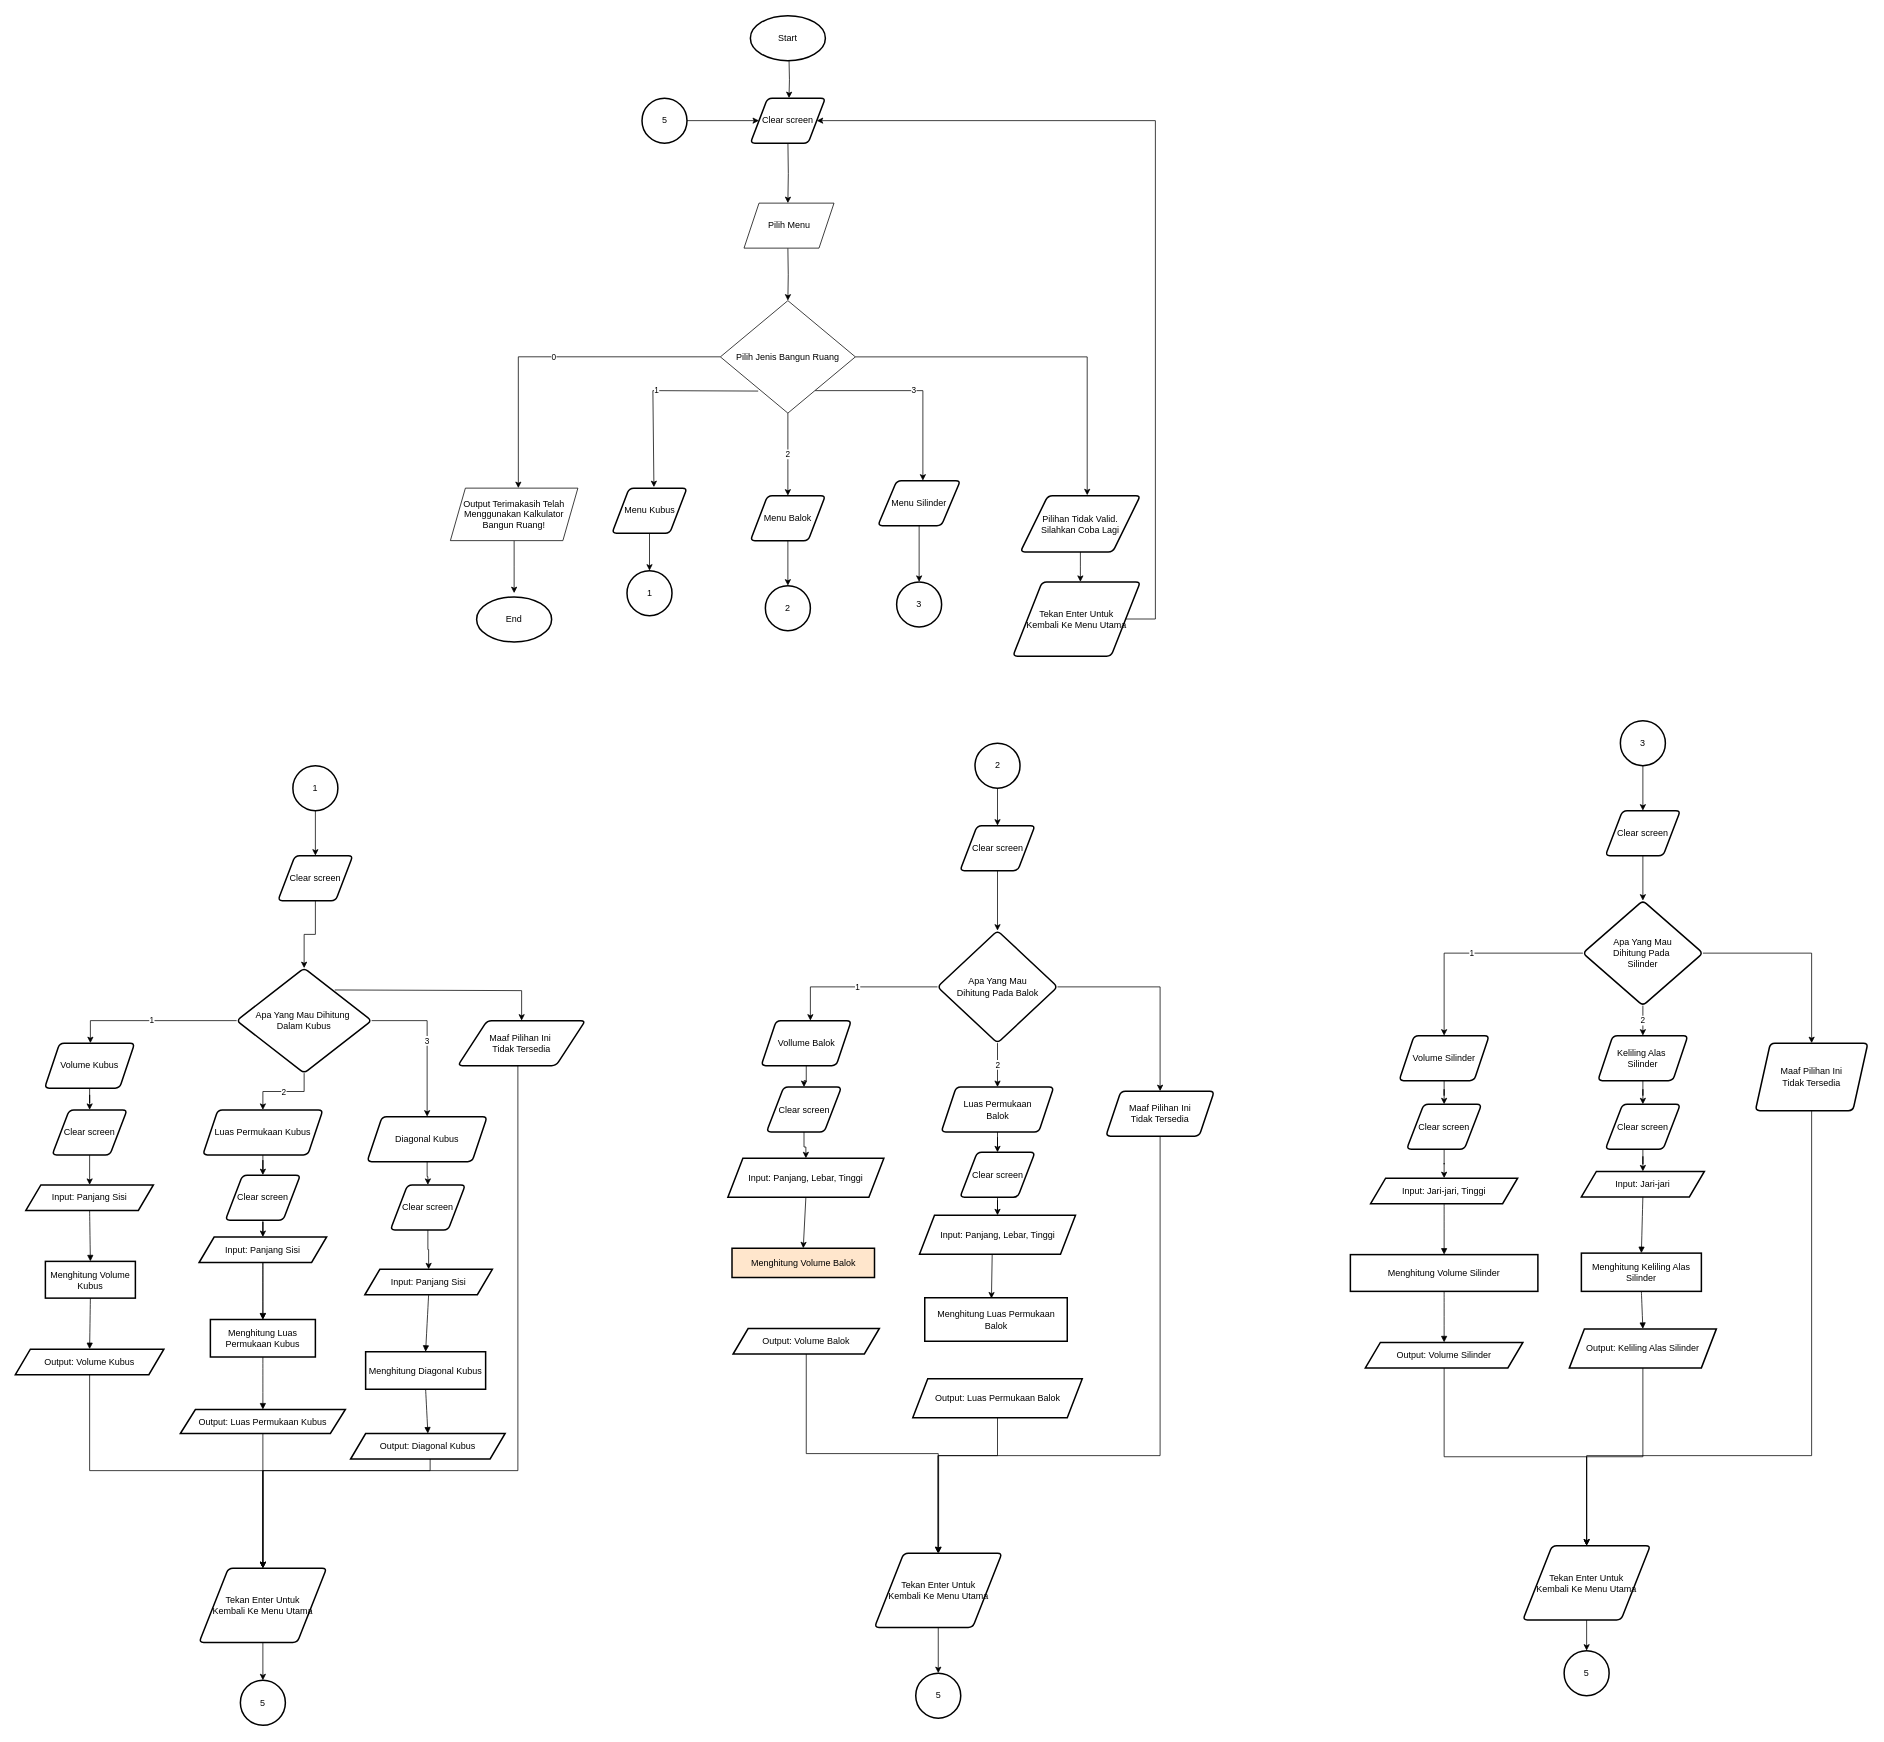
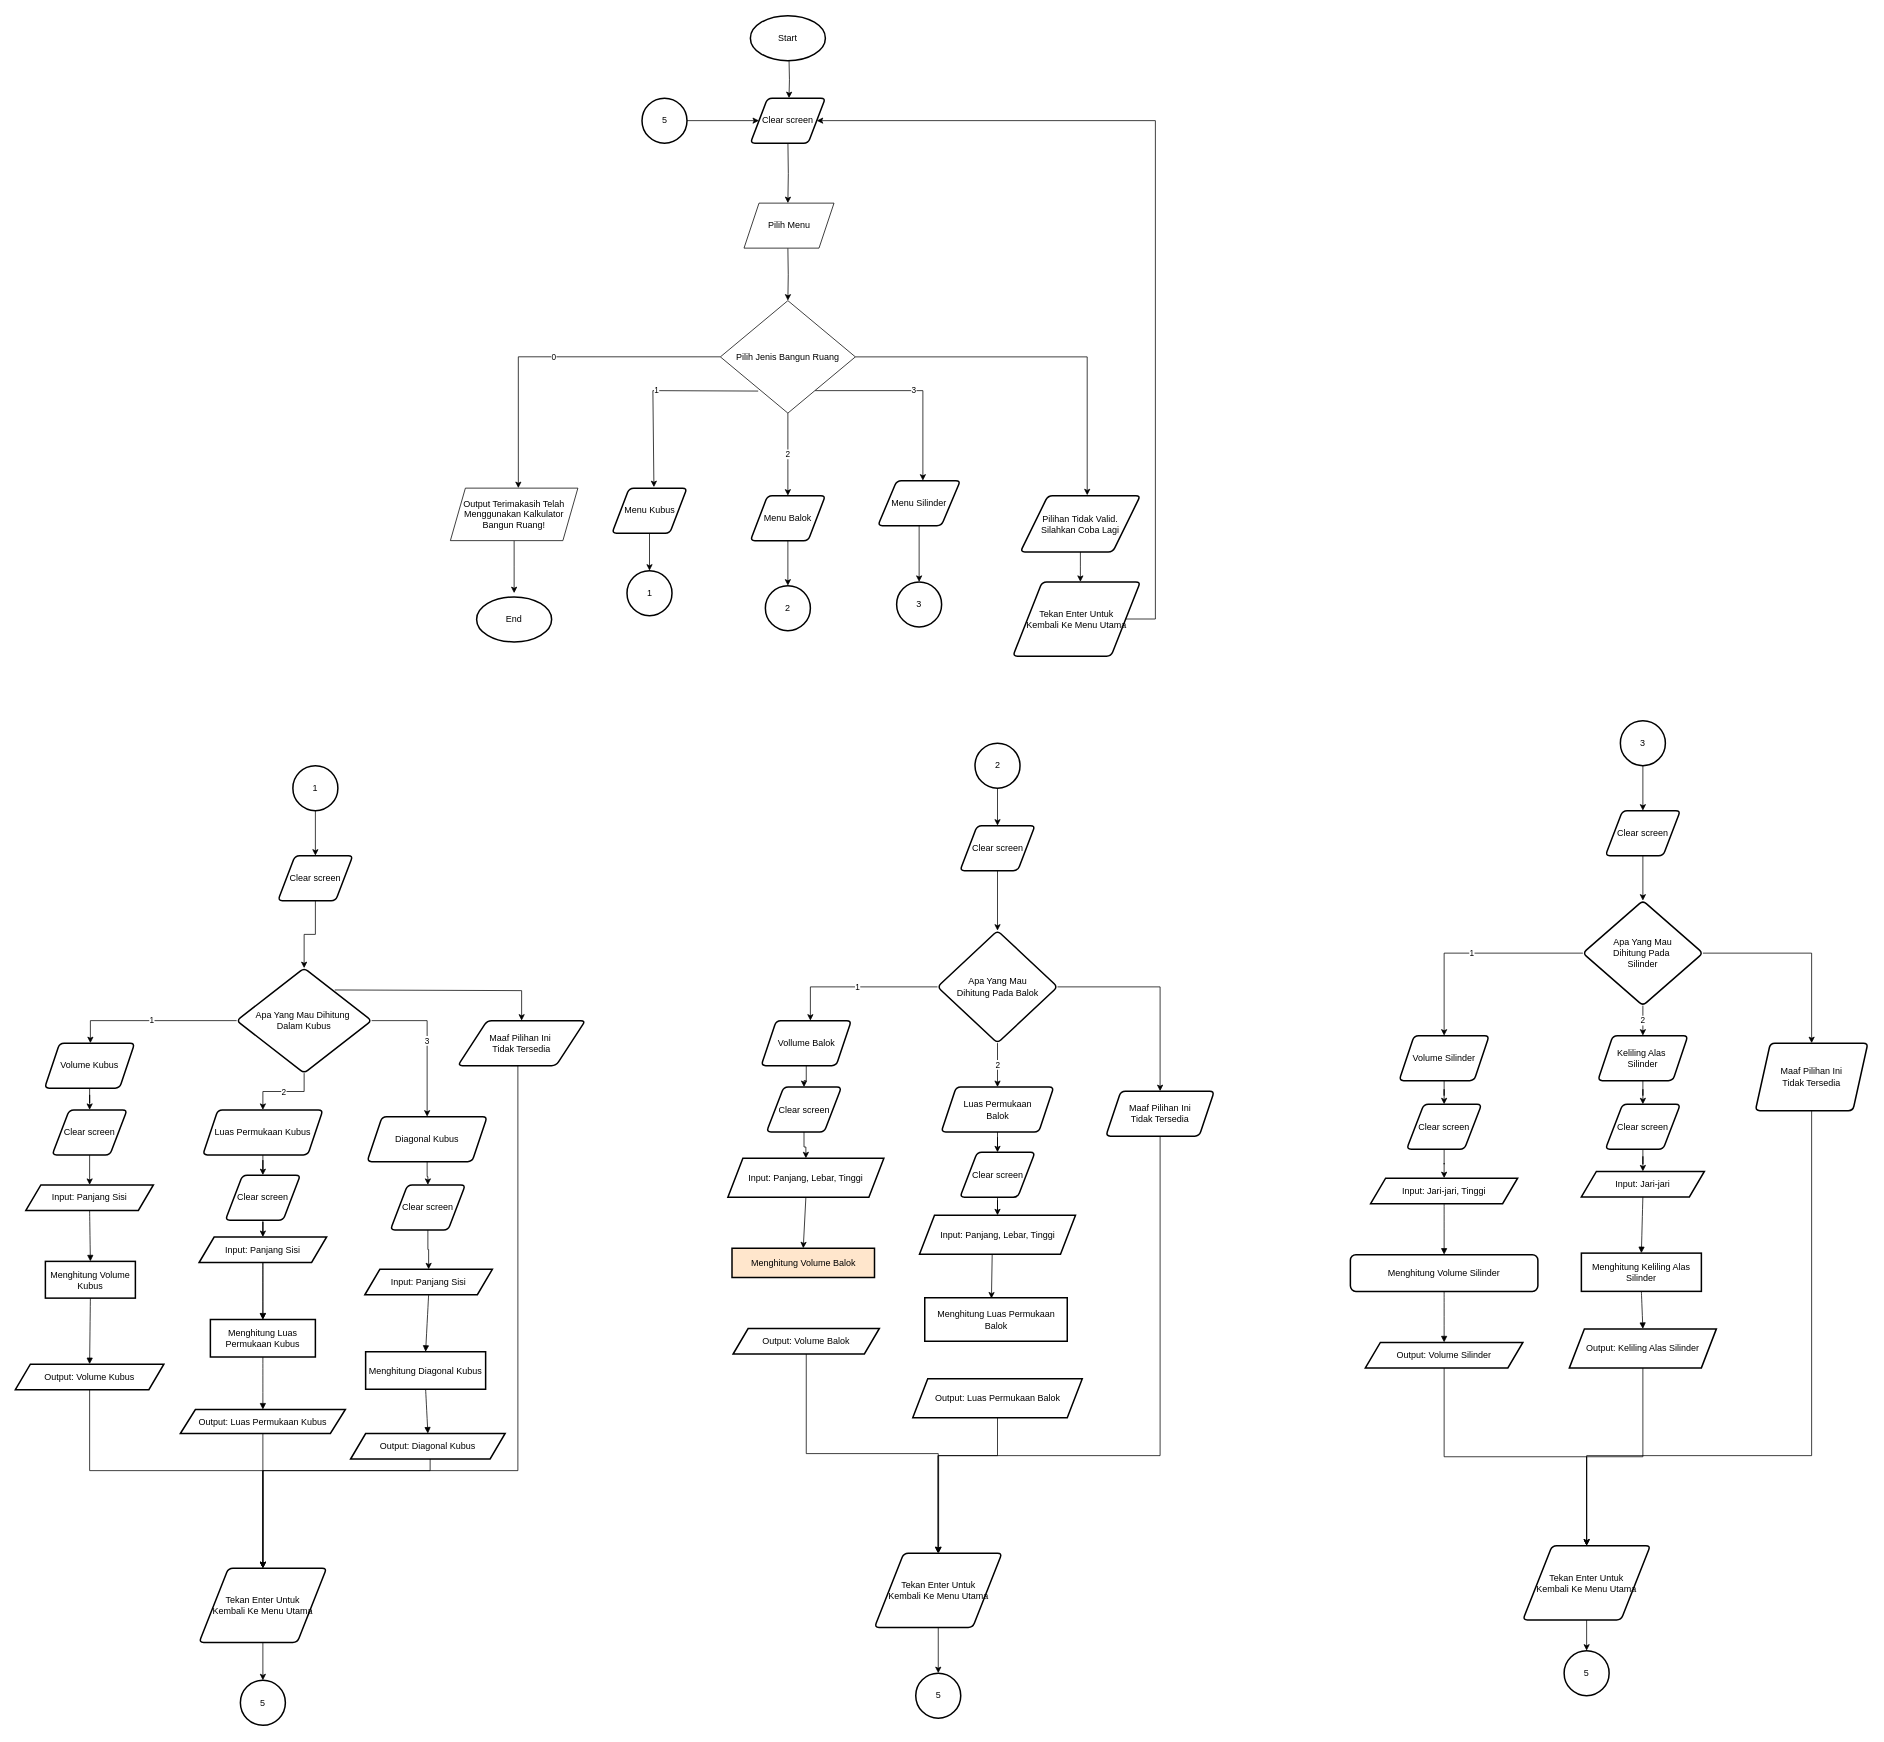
(1444, 1273) -> (1444, 1273)
(90, 1362) -> (90, 1377)
